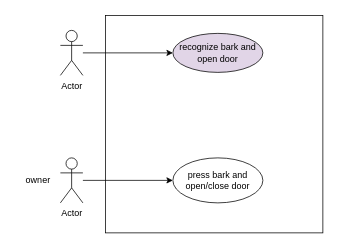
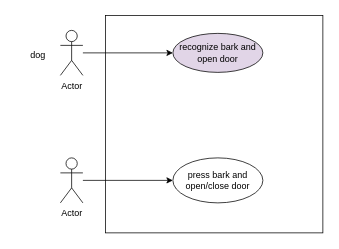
none -> (38, 55)
(38, 180) -> none
